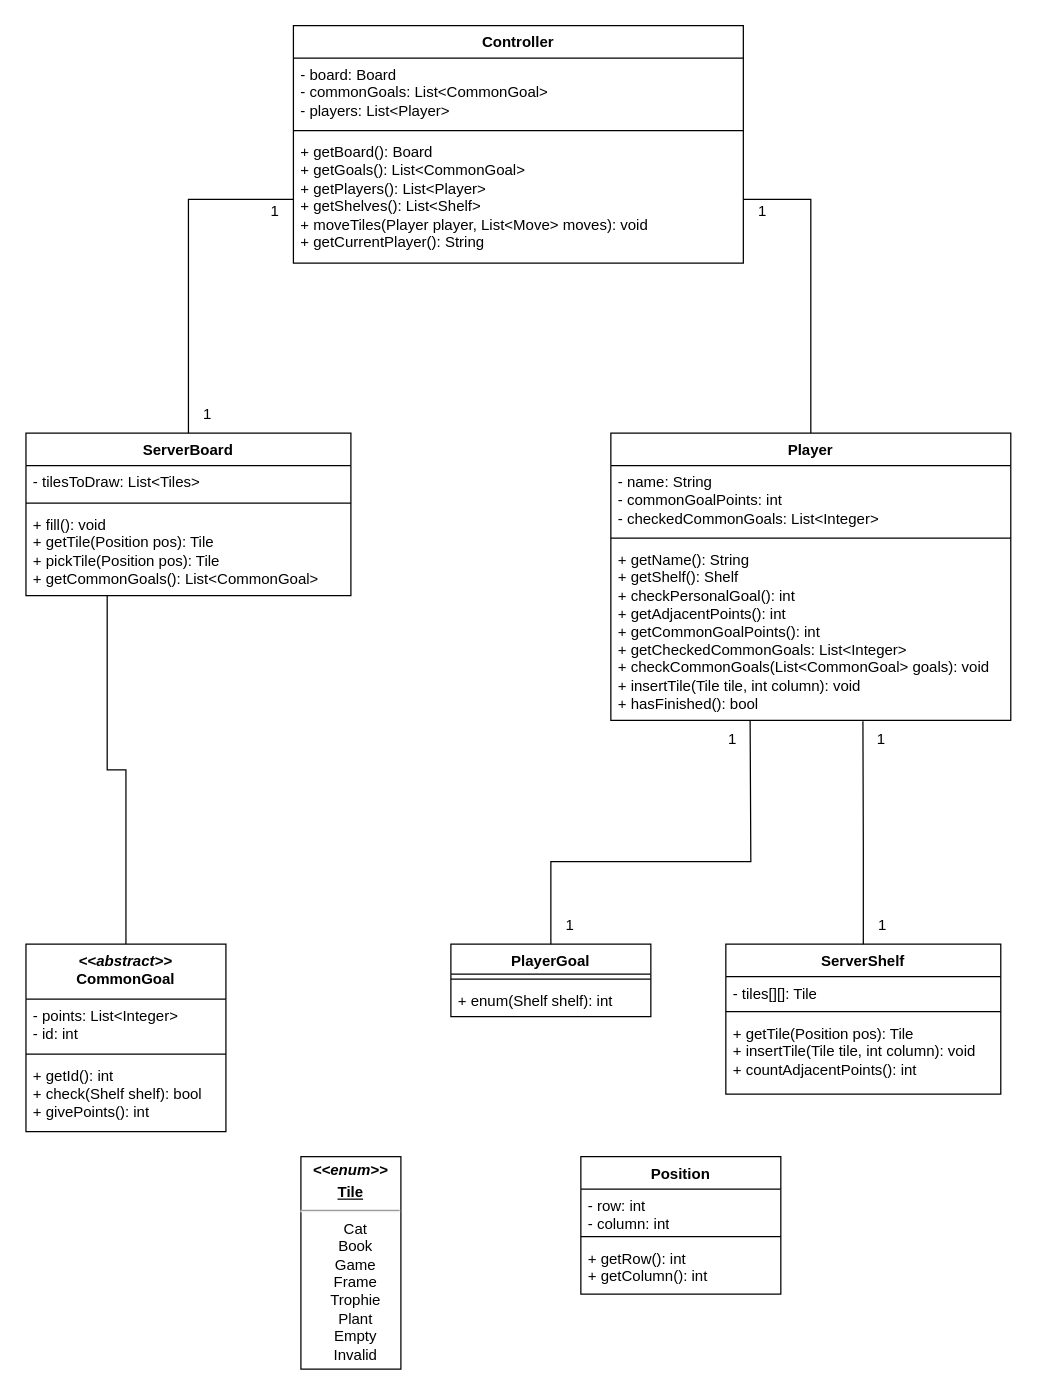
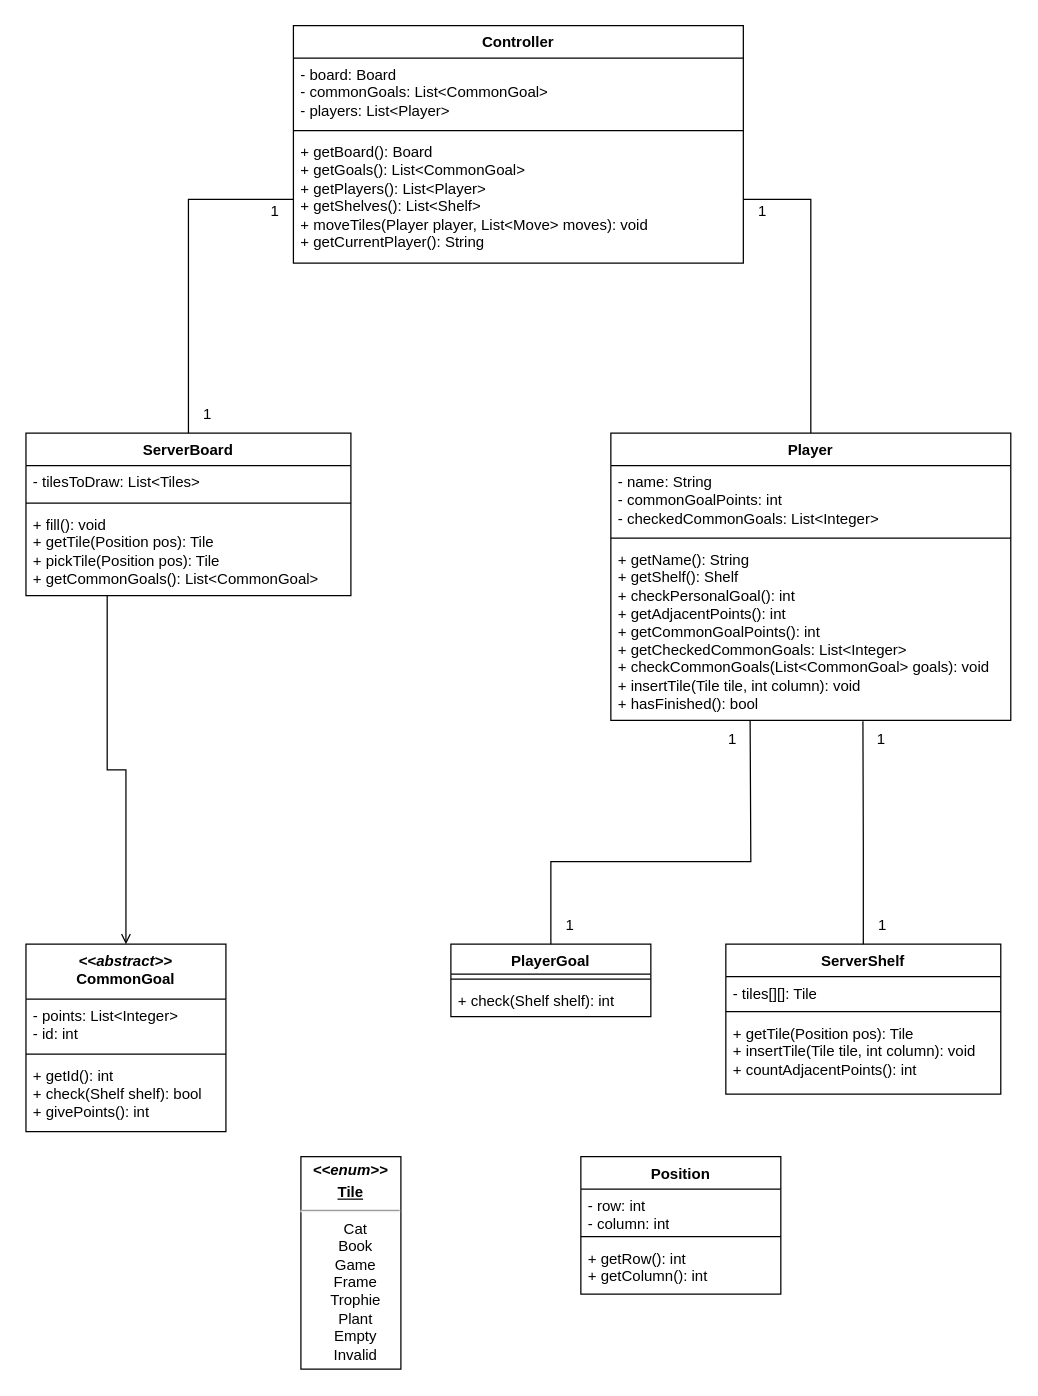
(126, 938) -> (126, 938)
(545, 1002) -> (549, 1002)
